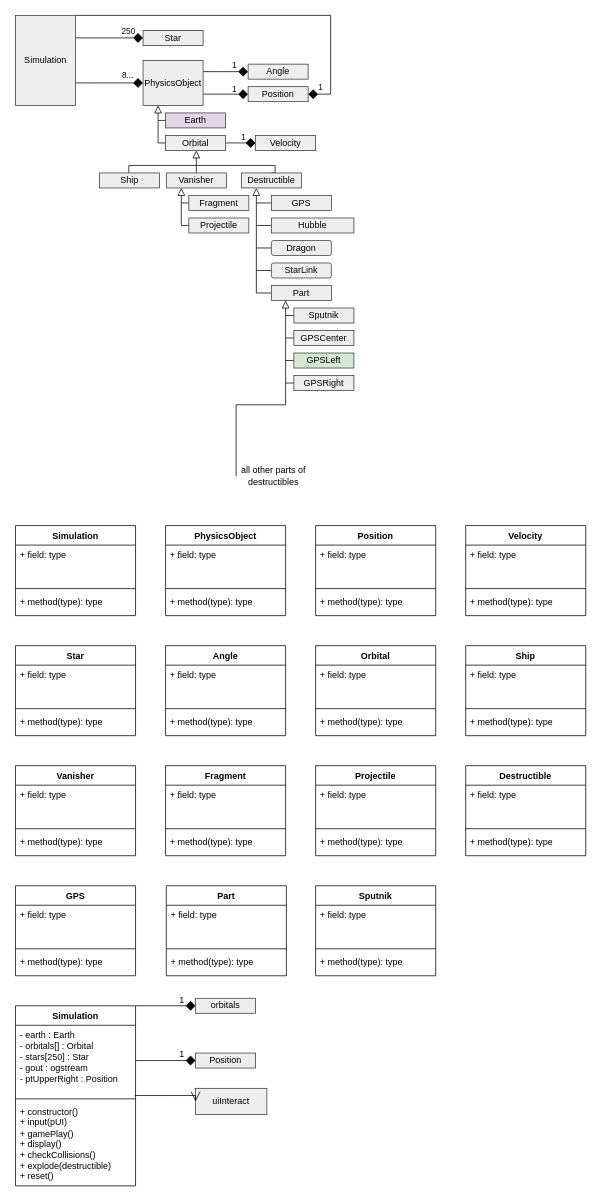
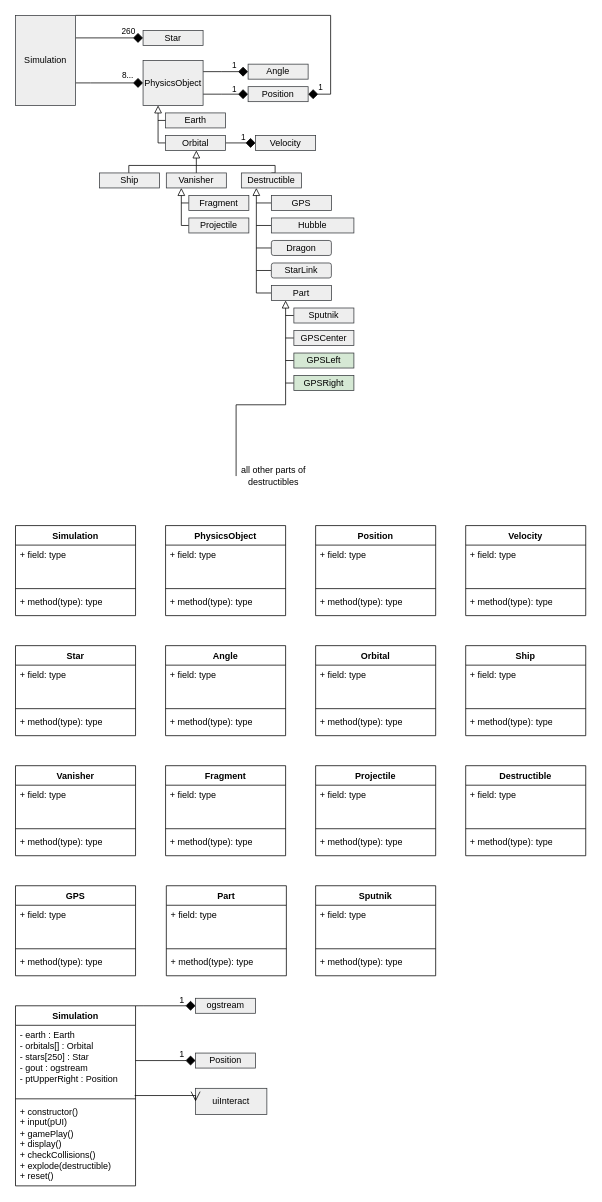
(129, 31) -> (129, 31)
(195, 120) -> (195, 120)
(324, 383) -> (324, 383)
(225, 1005) -> (225, 1005)
